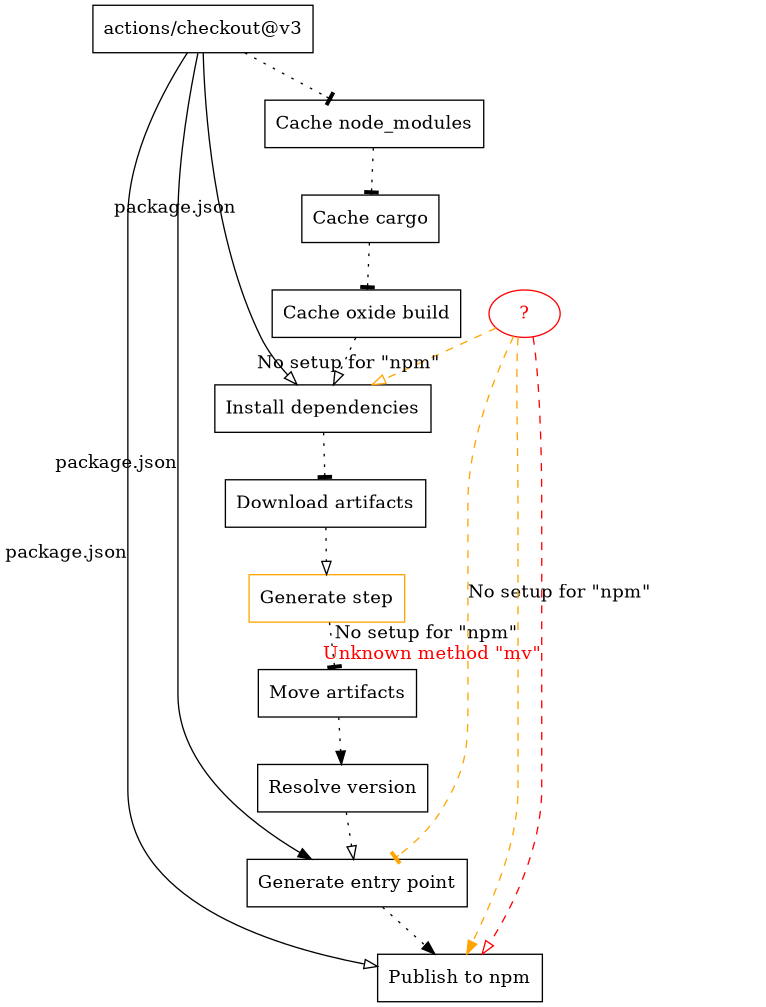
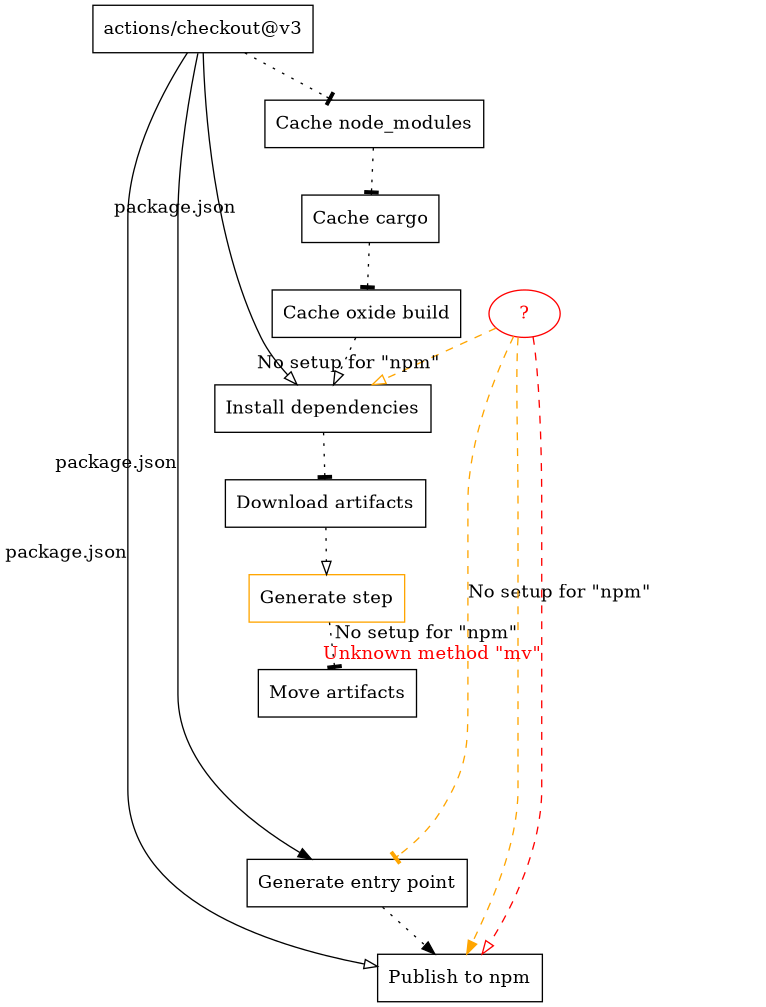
(343, 788) -> none
